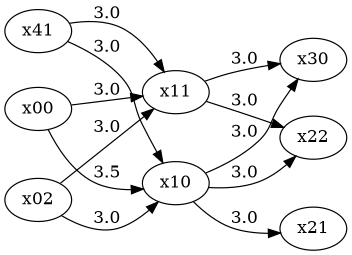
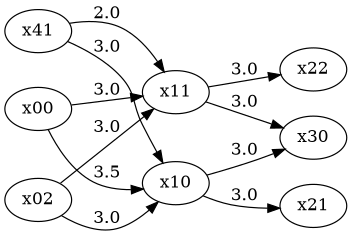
(107, 14) -> (107, 14)
(250, 184) -> none
